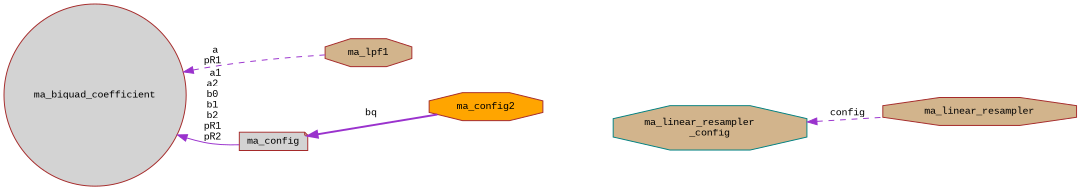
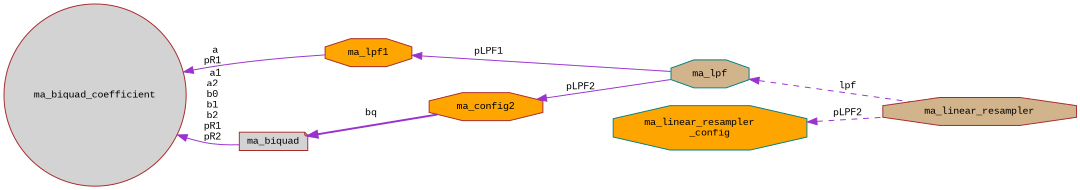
(368, 53) -> (368, 53)
(259, 61) -> (259, 61)
none -> (710, 74)
(845, 113) -> (845, 113)
(710, 128) -> (710, 128)
(274, 141) -> (274, 141)
